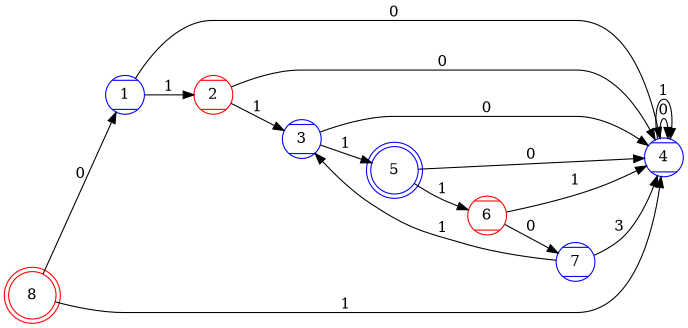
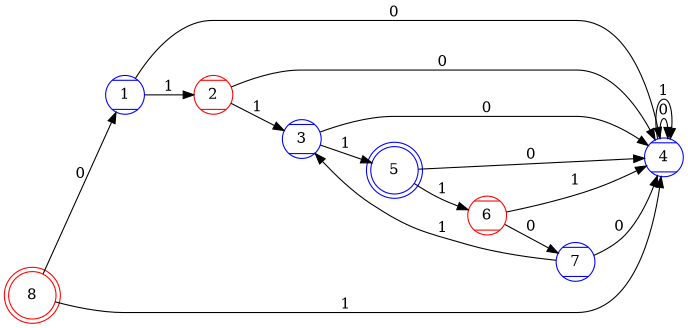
(620, 227) -> (620, 227)
